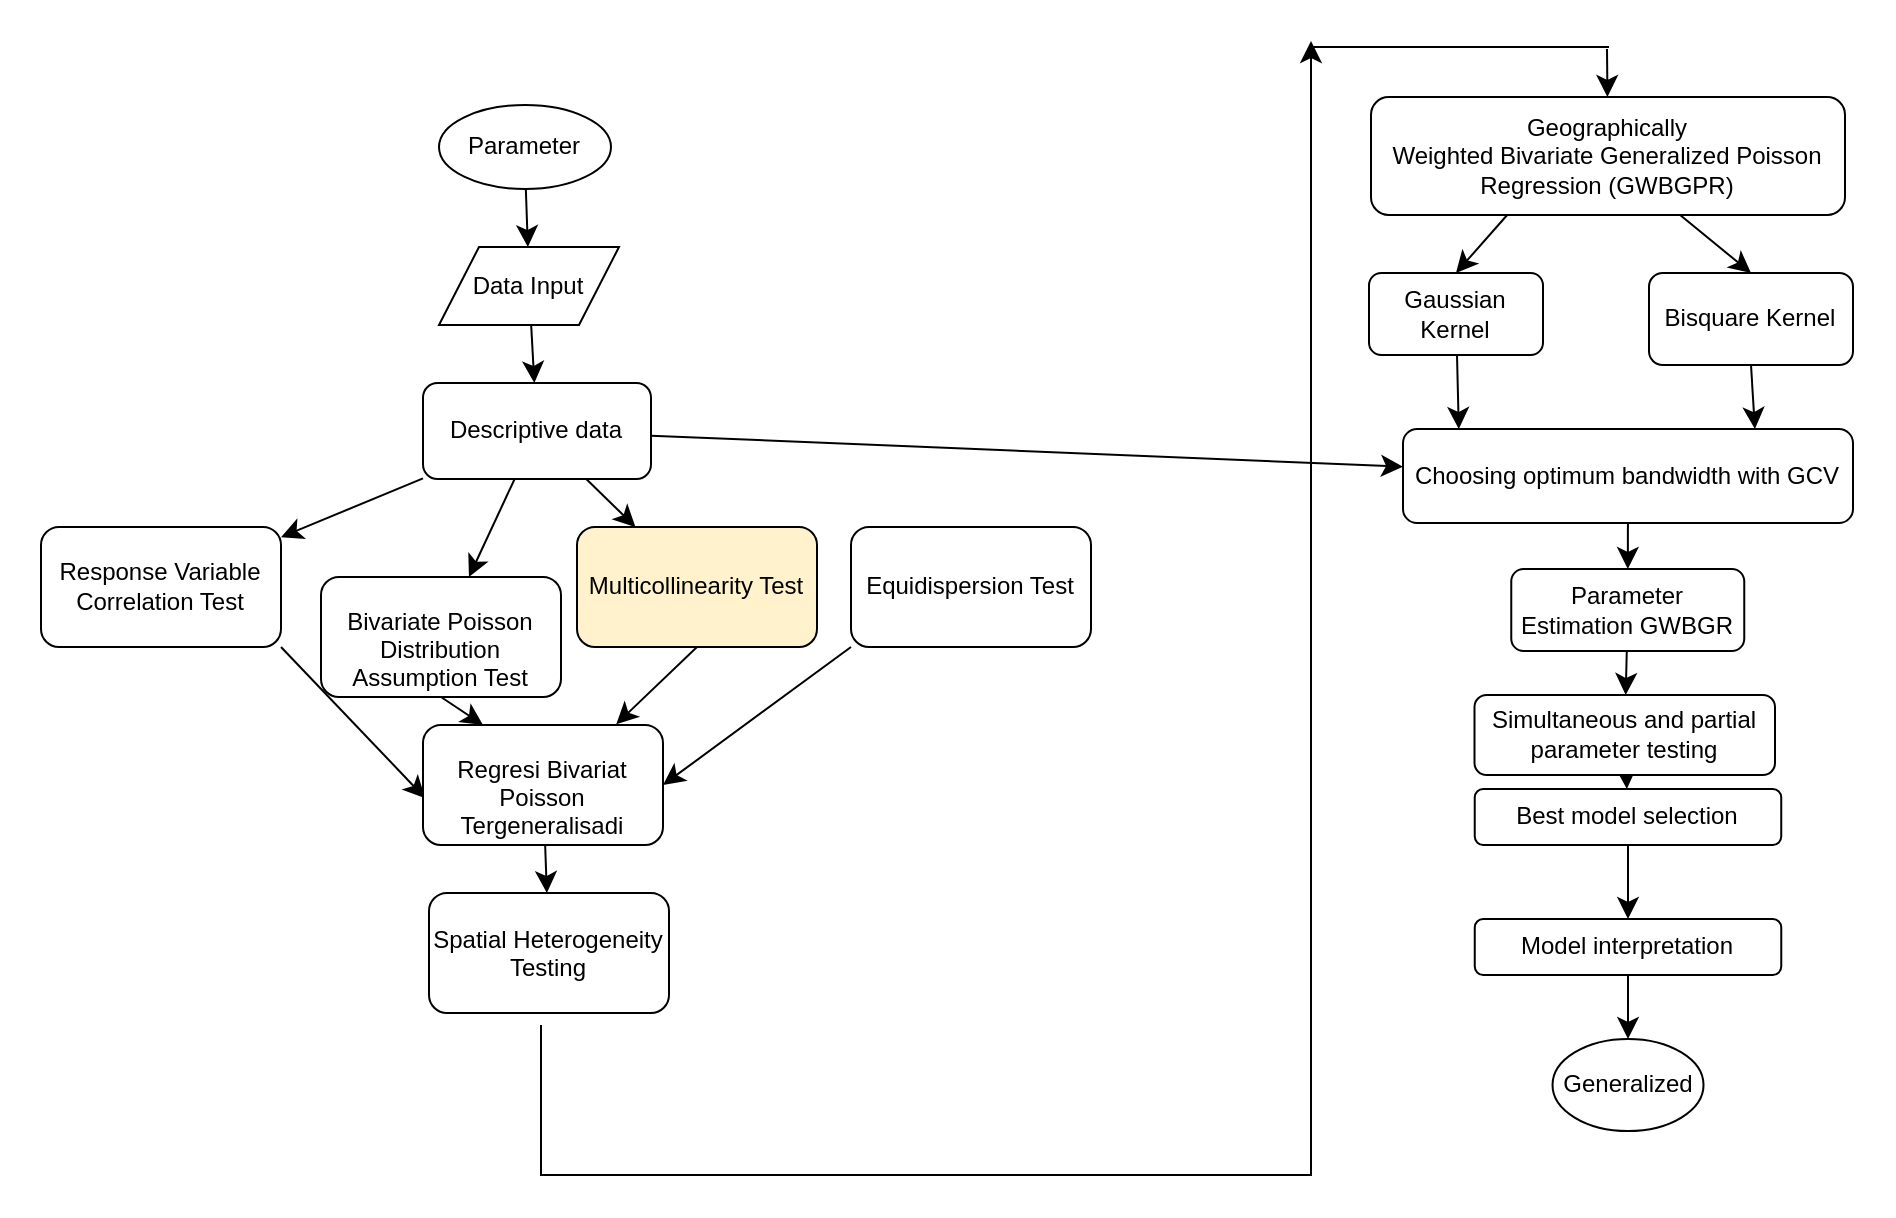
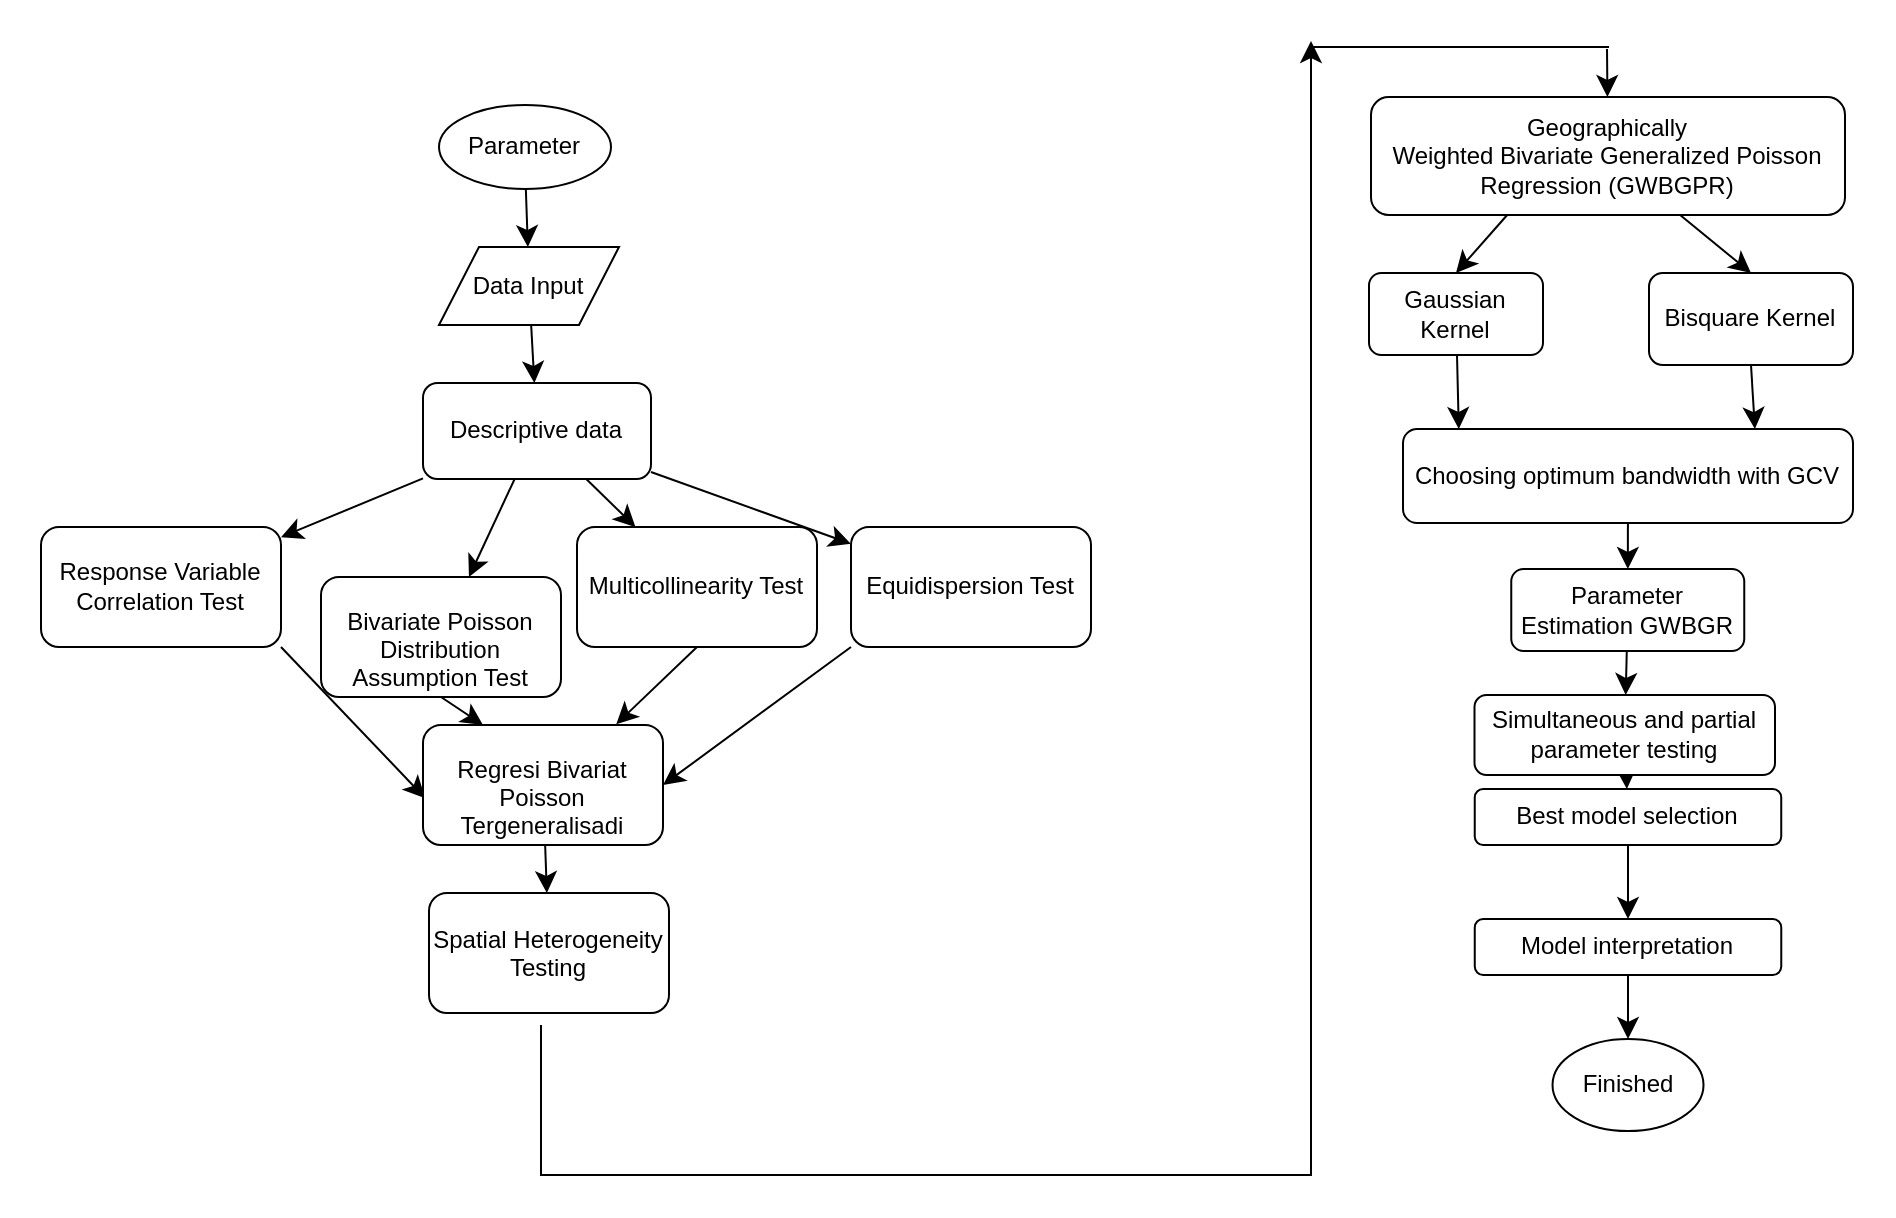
(1020, 451) -> (746, 506)
(697, 587) -> (697, 587)
(1629, 1085) -> (1629, 1085)
